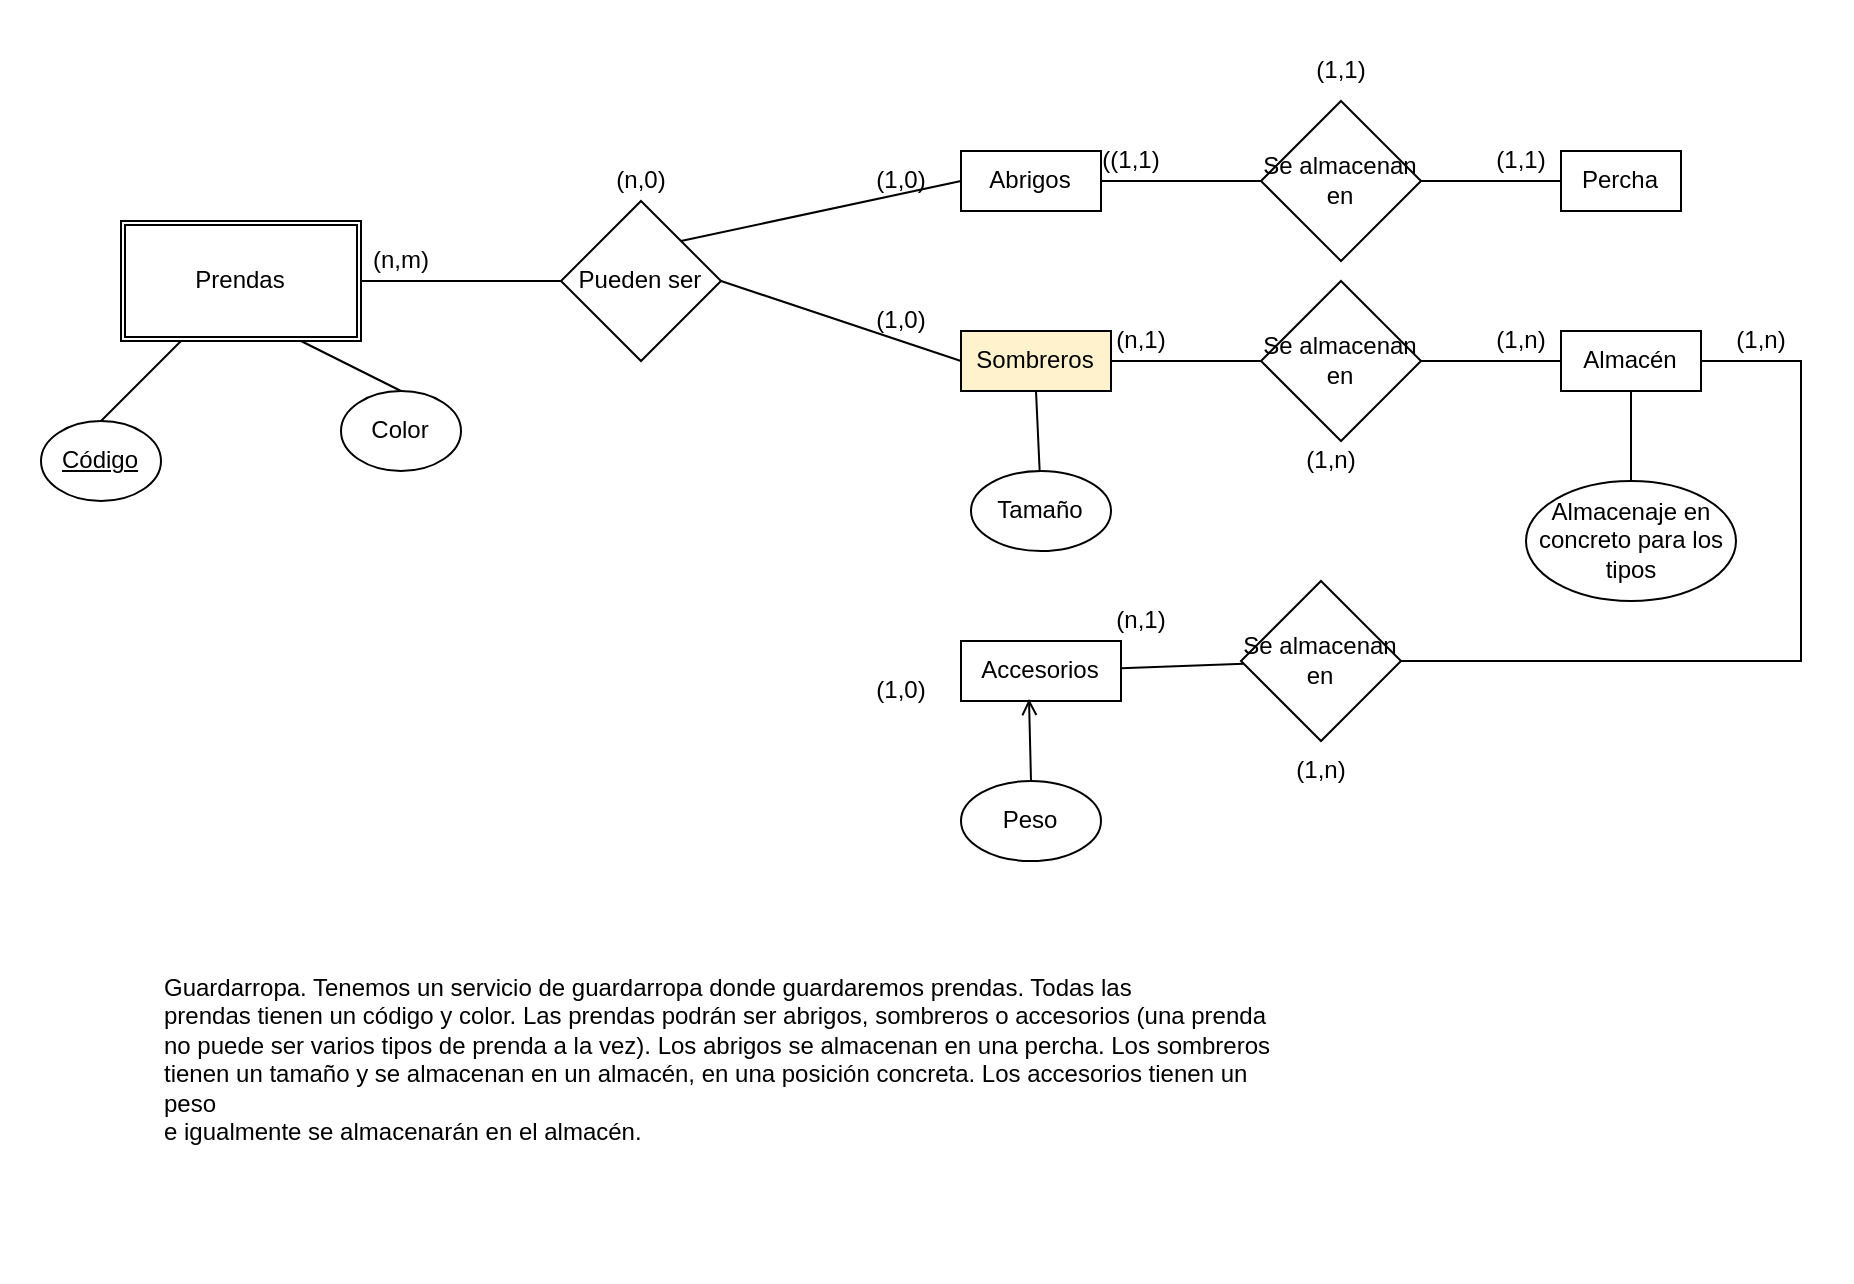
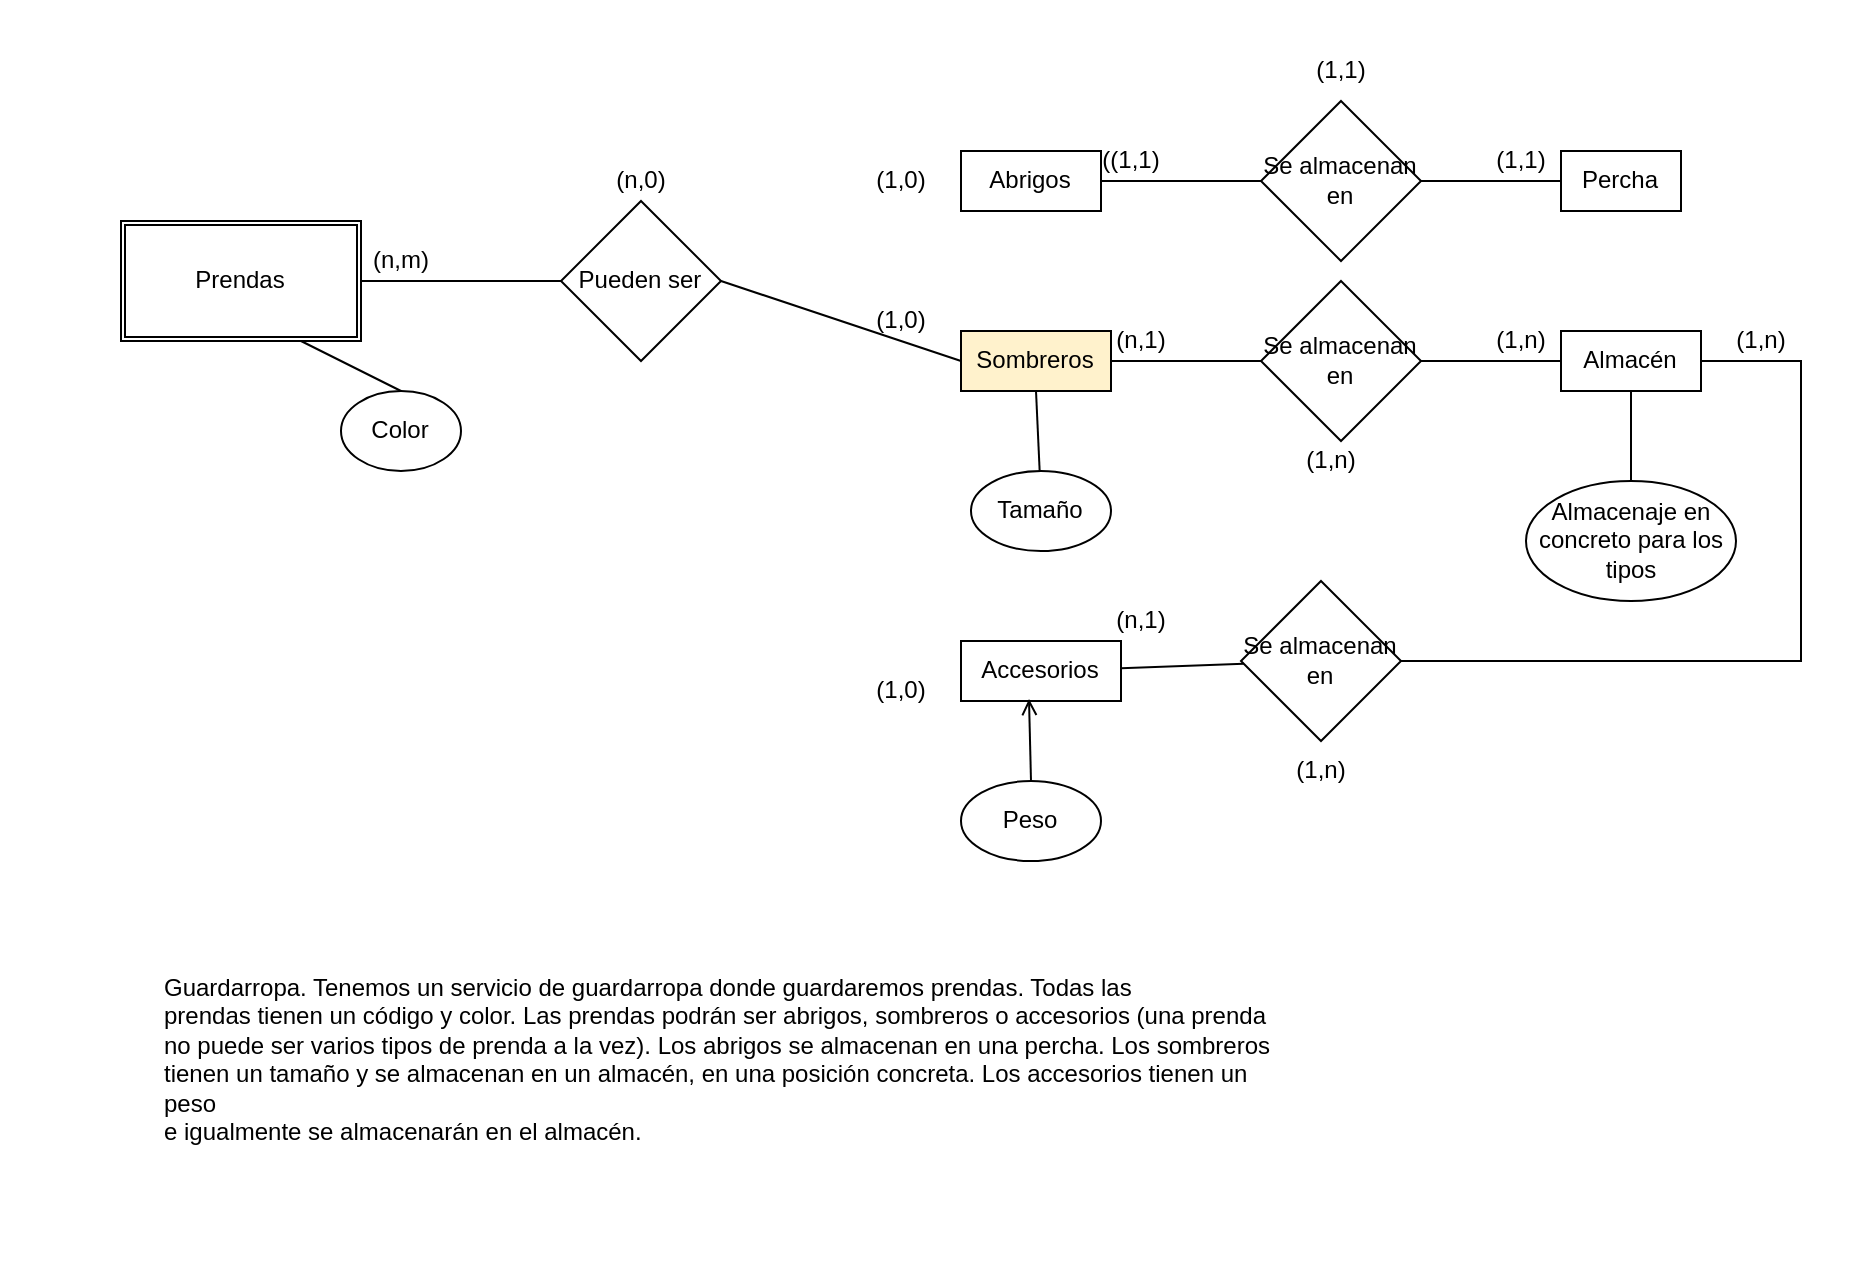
(821, 211) -> none
(141, 381) -> none
(101, 461) -> none
